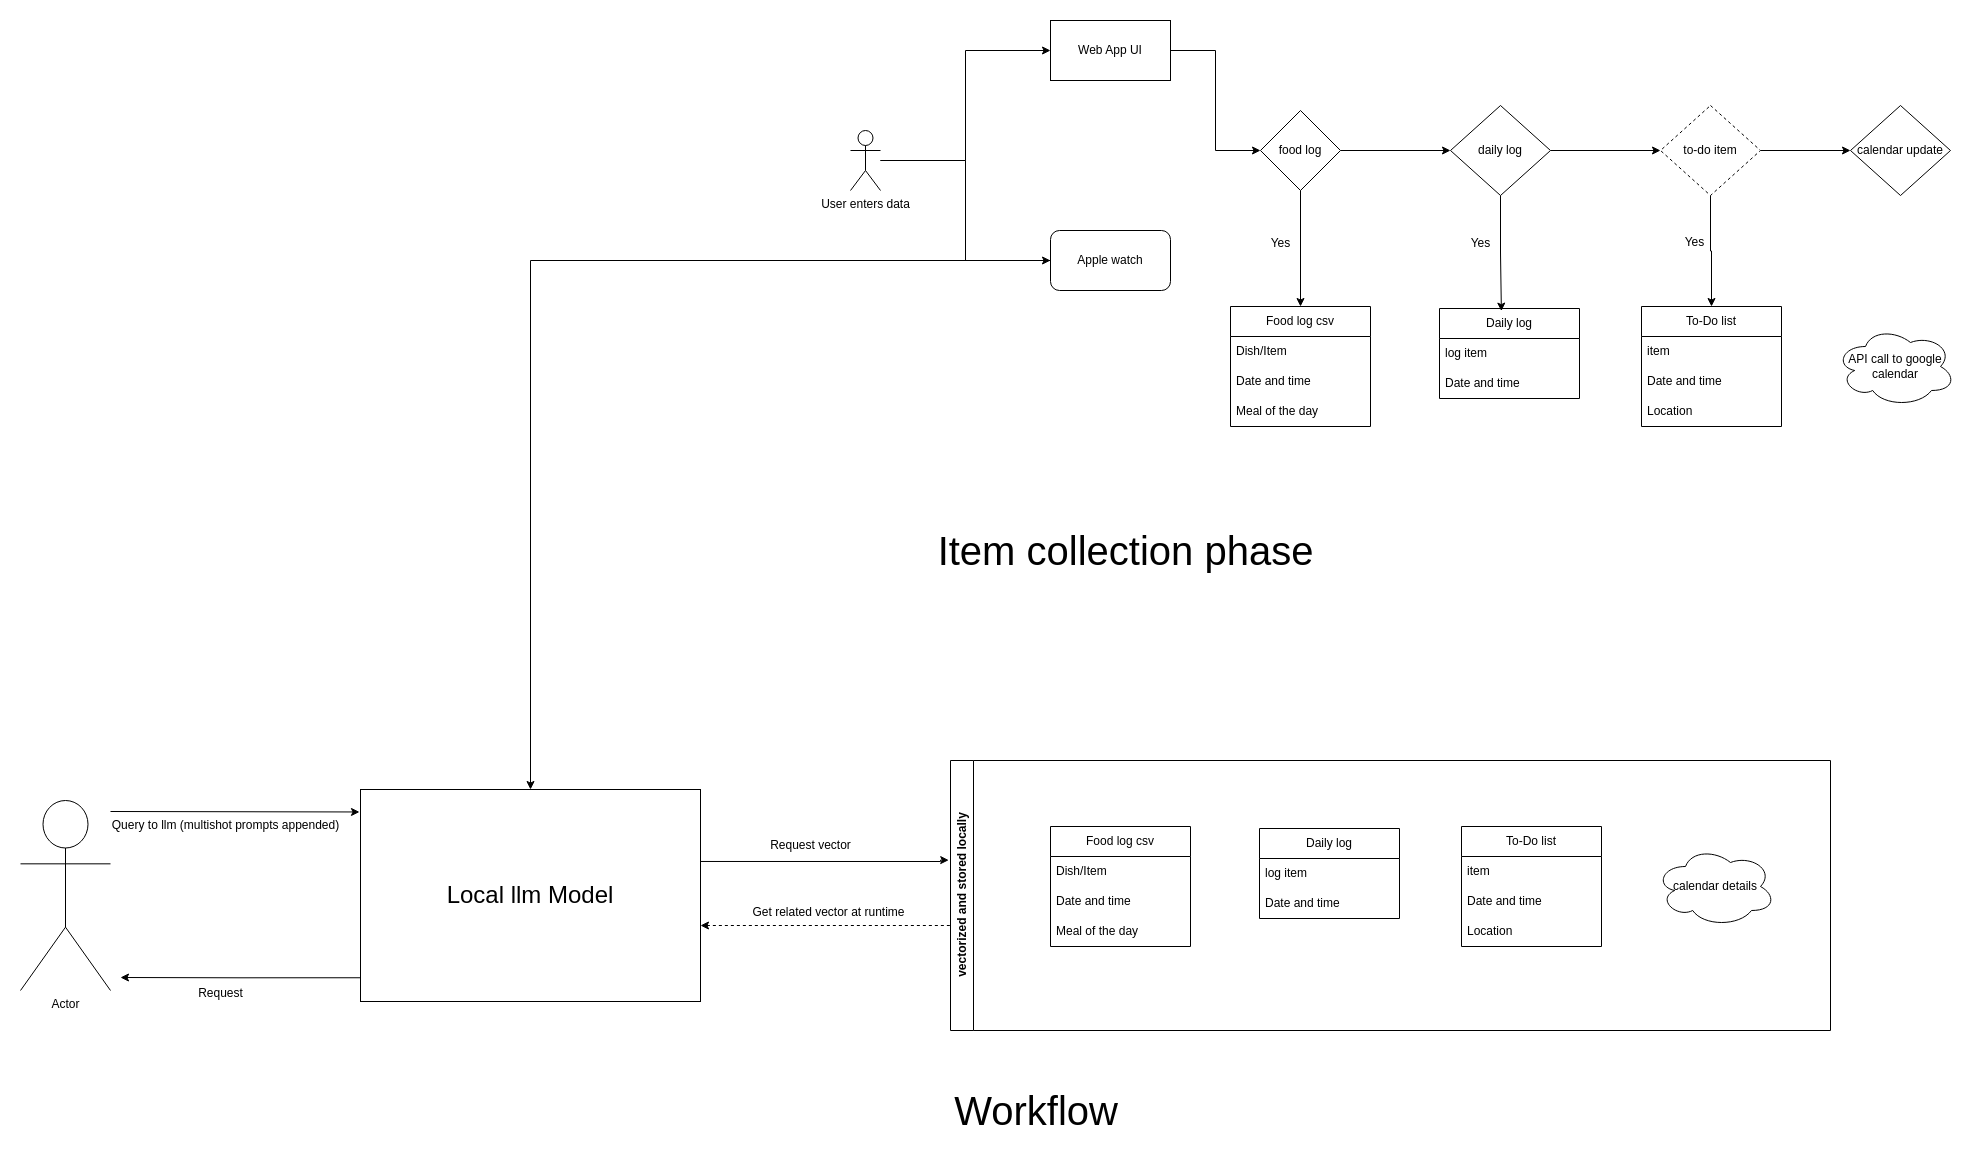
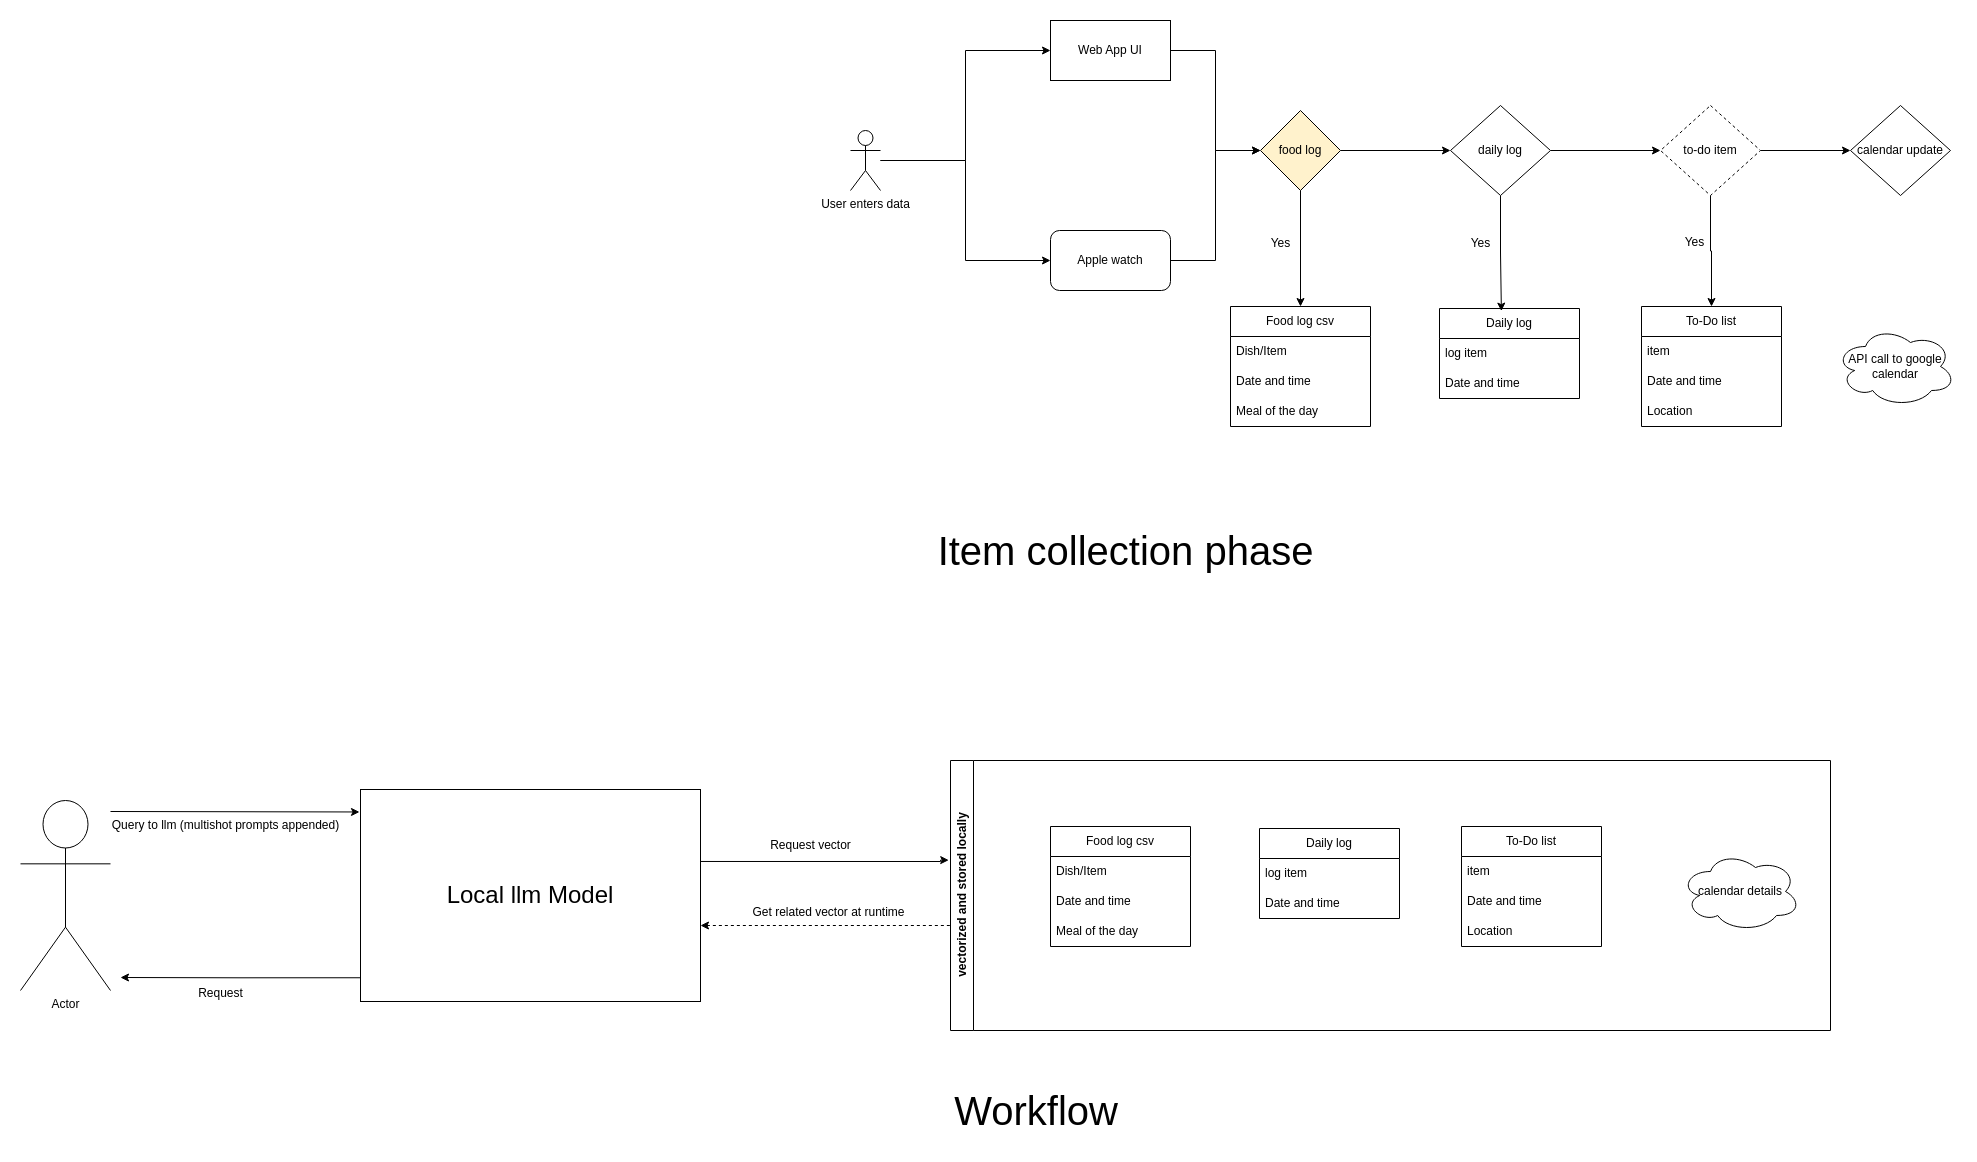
(1301, 151) -> (1301, 151)
(531, 306) -> (1216, 229)
(1716, 887) -> (1741, 892)
